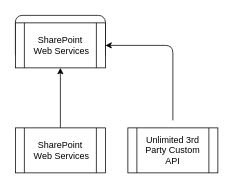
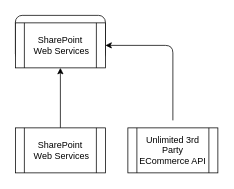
(173, 150) -> (173, 150)
